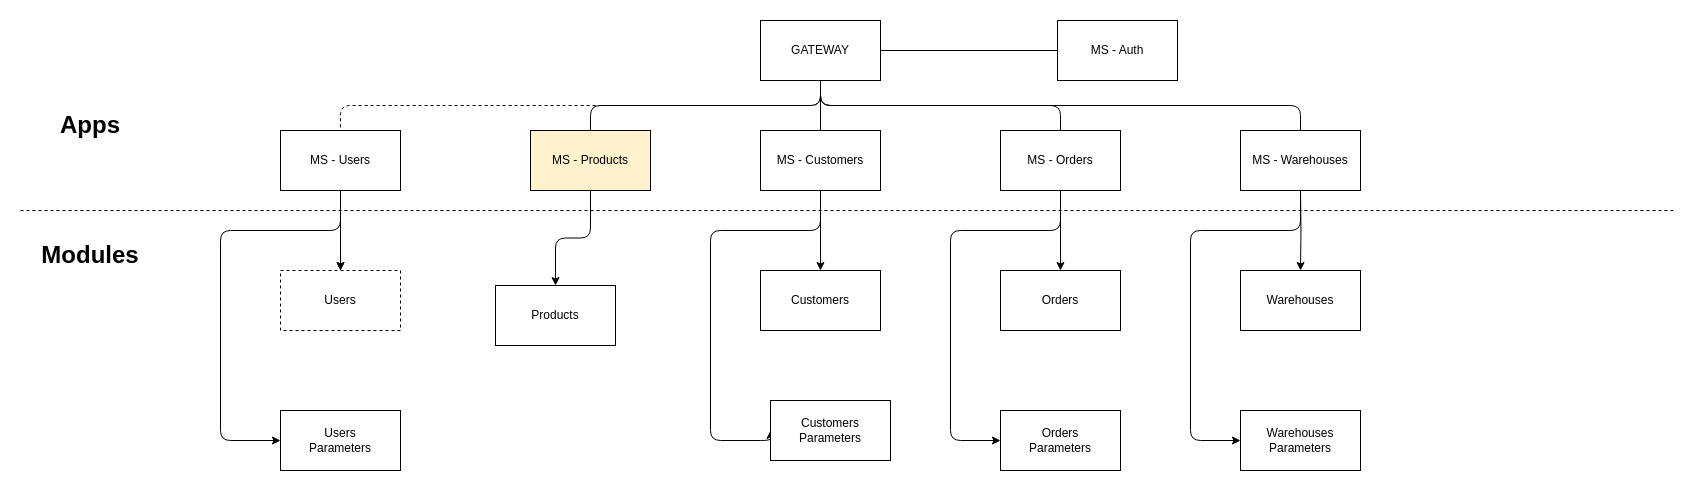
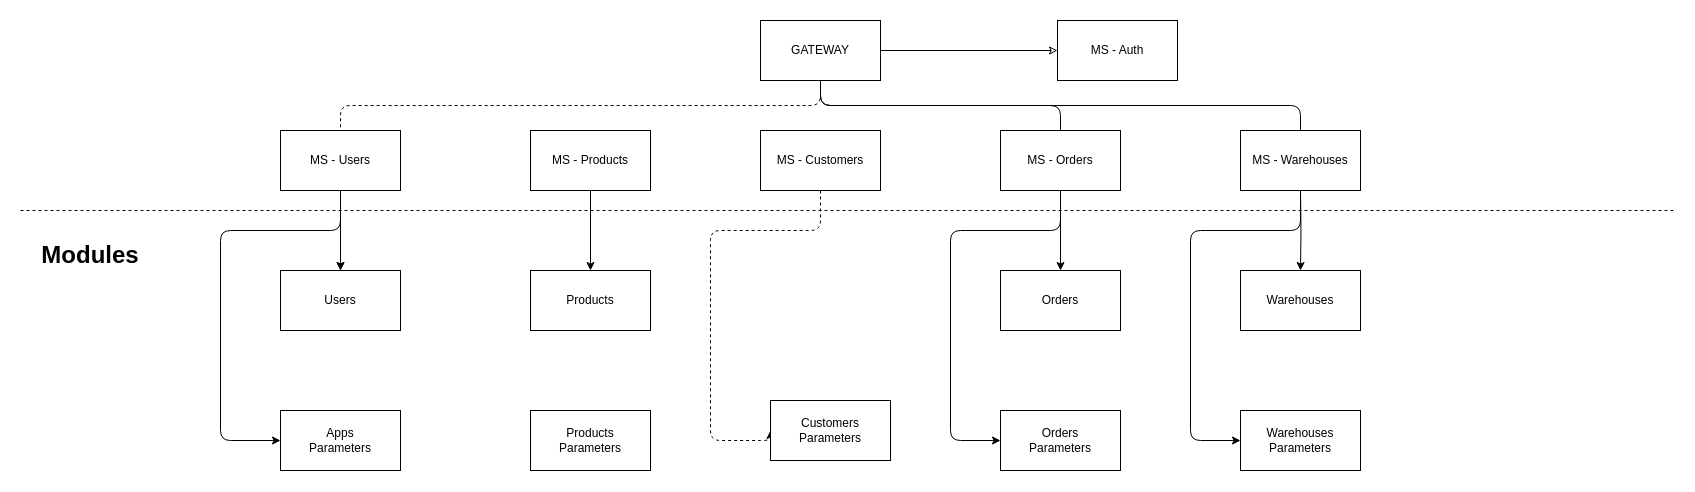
(1052, 51) -> (1049, 51)
(821, 116) -> none
(591, 120) -> none
(91, 126) -> none
(591, 161) -> (591, 161)
(821, 245) -> none
(341, 301) -> (341, 301)
(821, 301) -> none
(711, 314) -> (711, 314)
(556, 316) -> (591, 301)
(341, 441) -> (341, 441)
none -> (591, 441)
